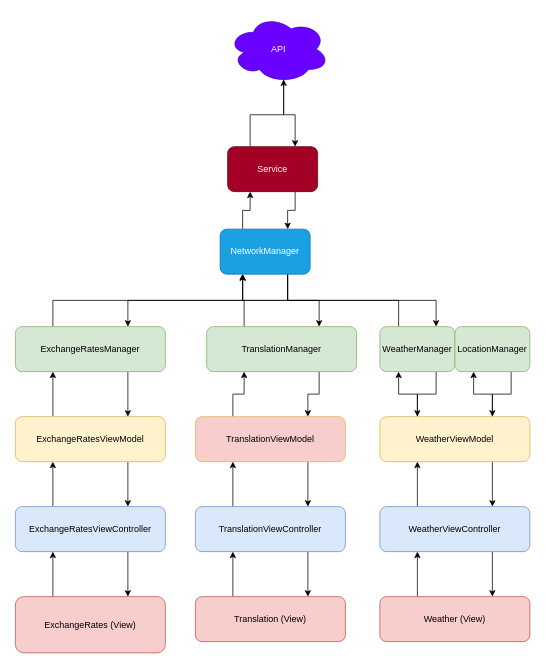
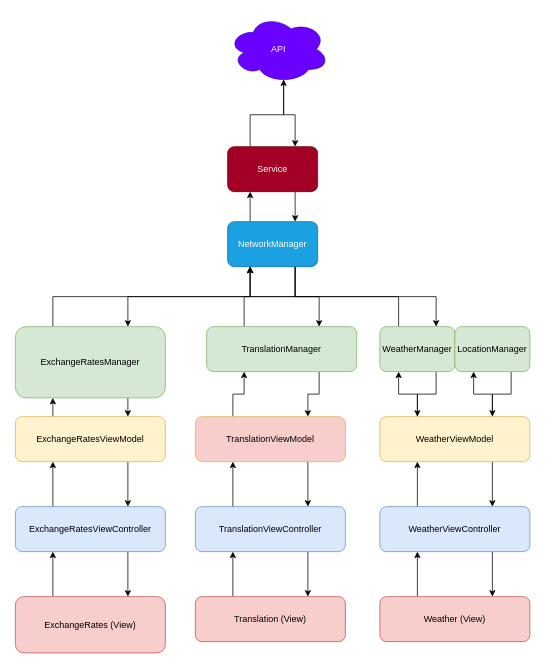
(265, 252) -> (273, 244)
(90, 349) -> (90, 362)
